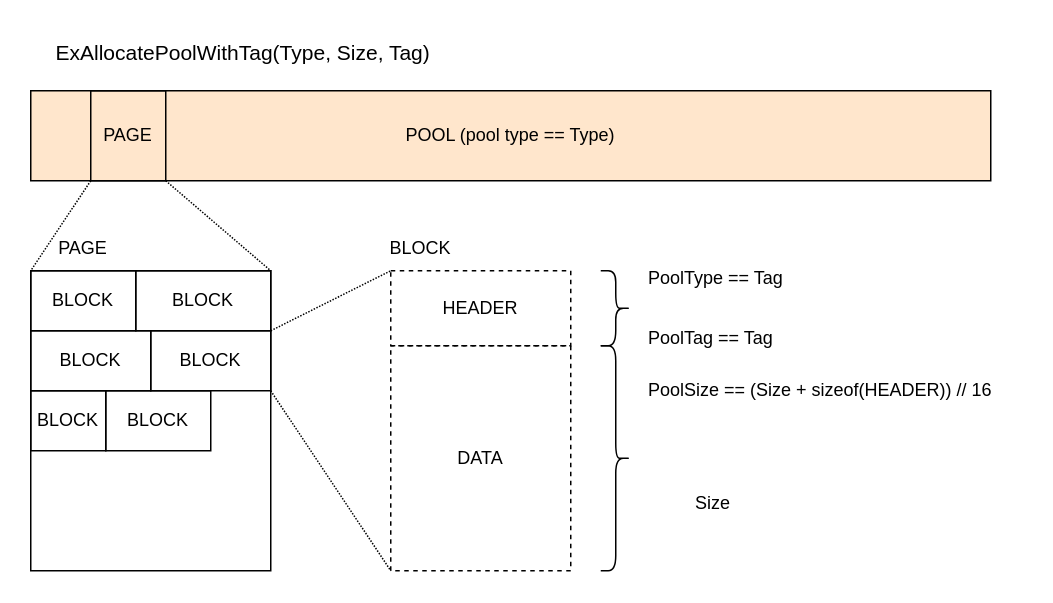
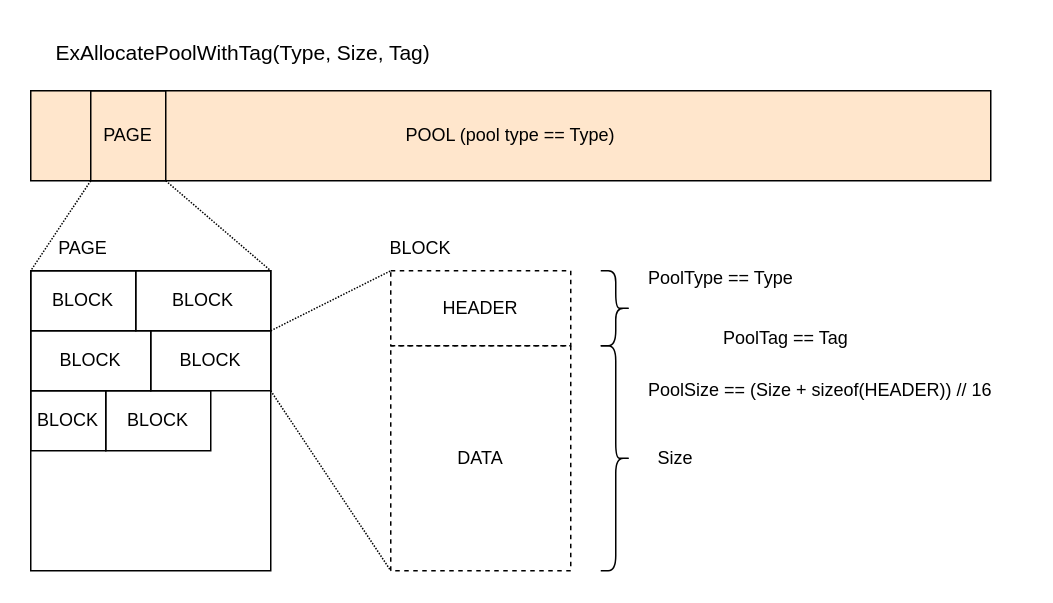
(717, 278) -> (722, 278)
(713, 338) -> (788, 338)
(713, 503) -> (676, 458)
